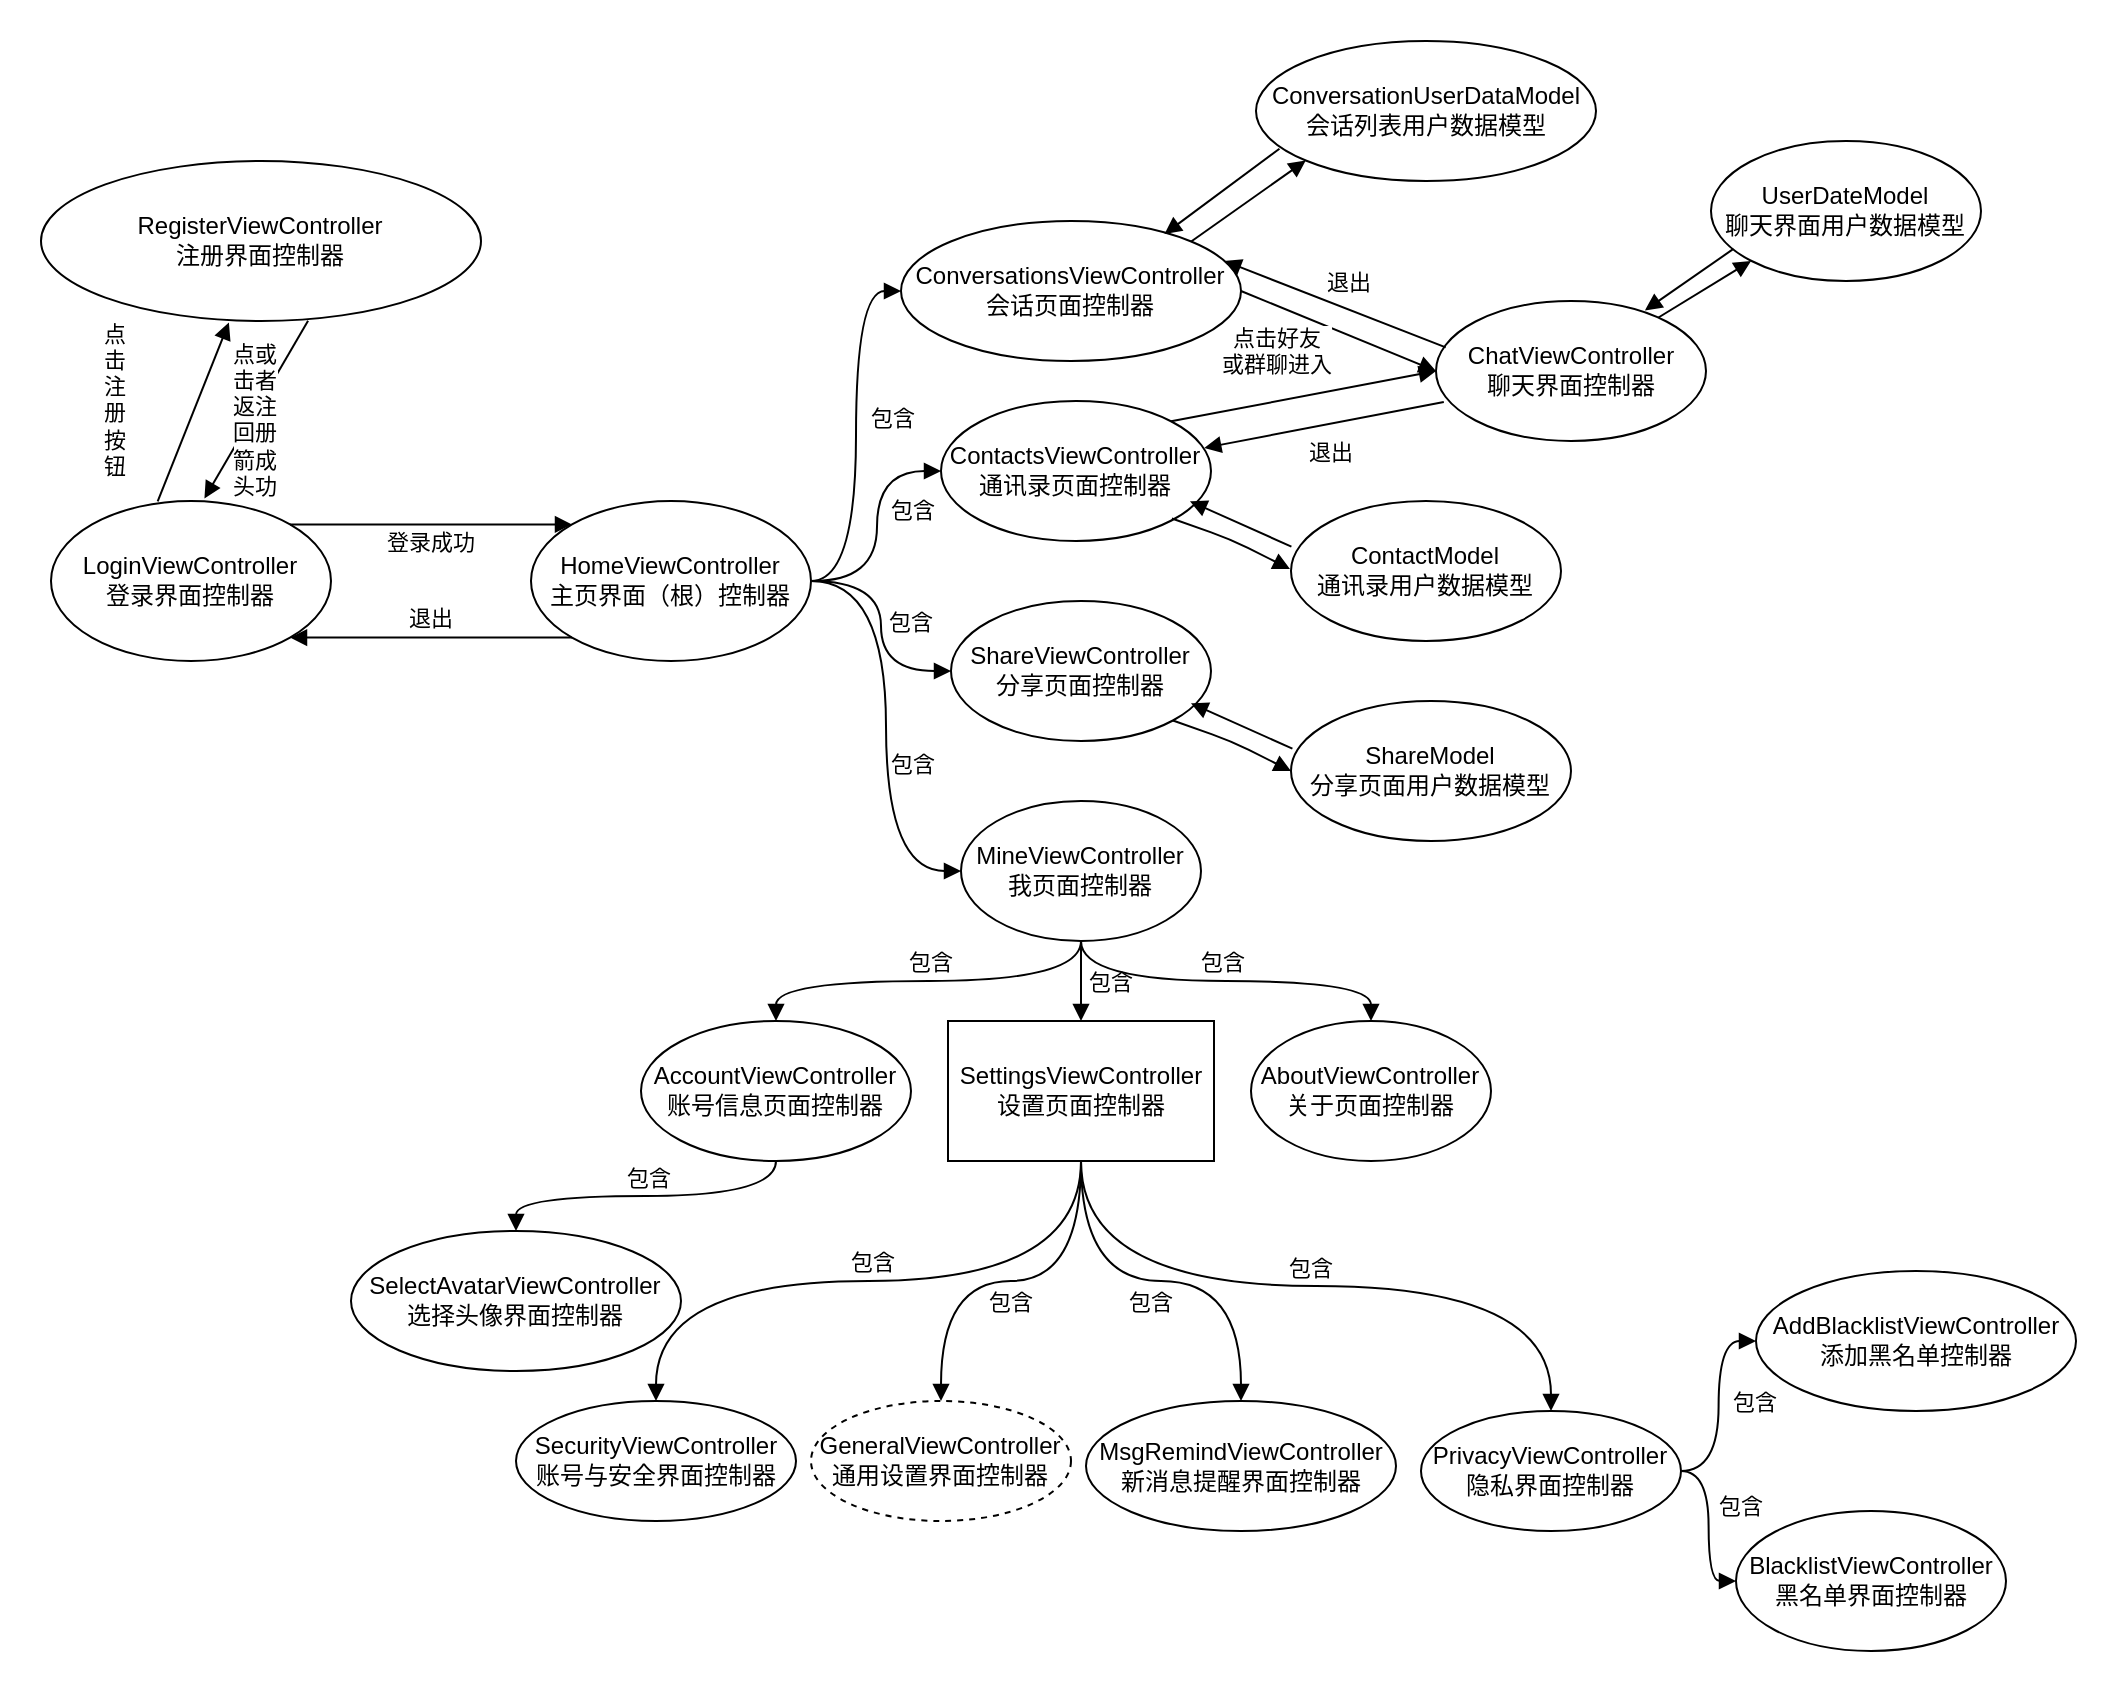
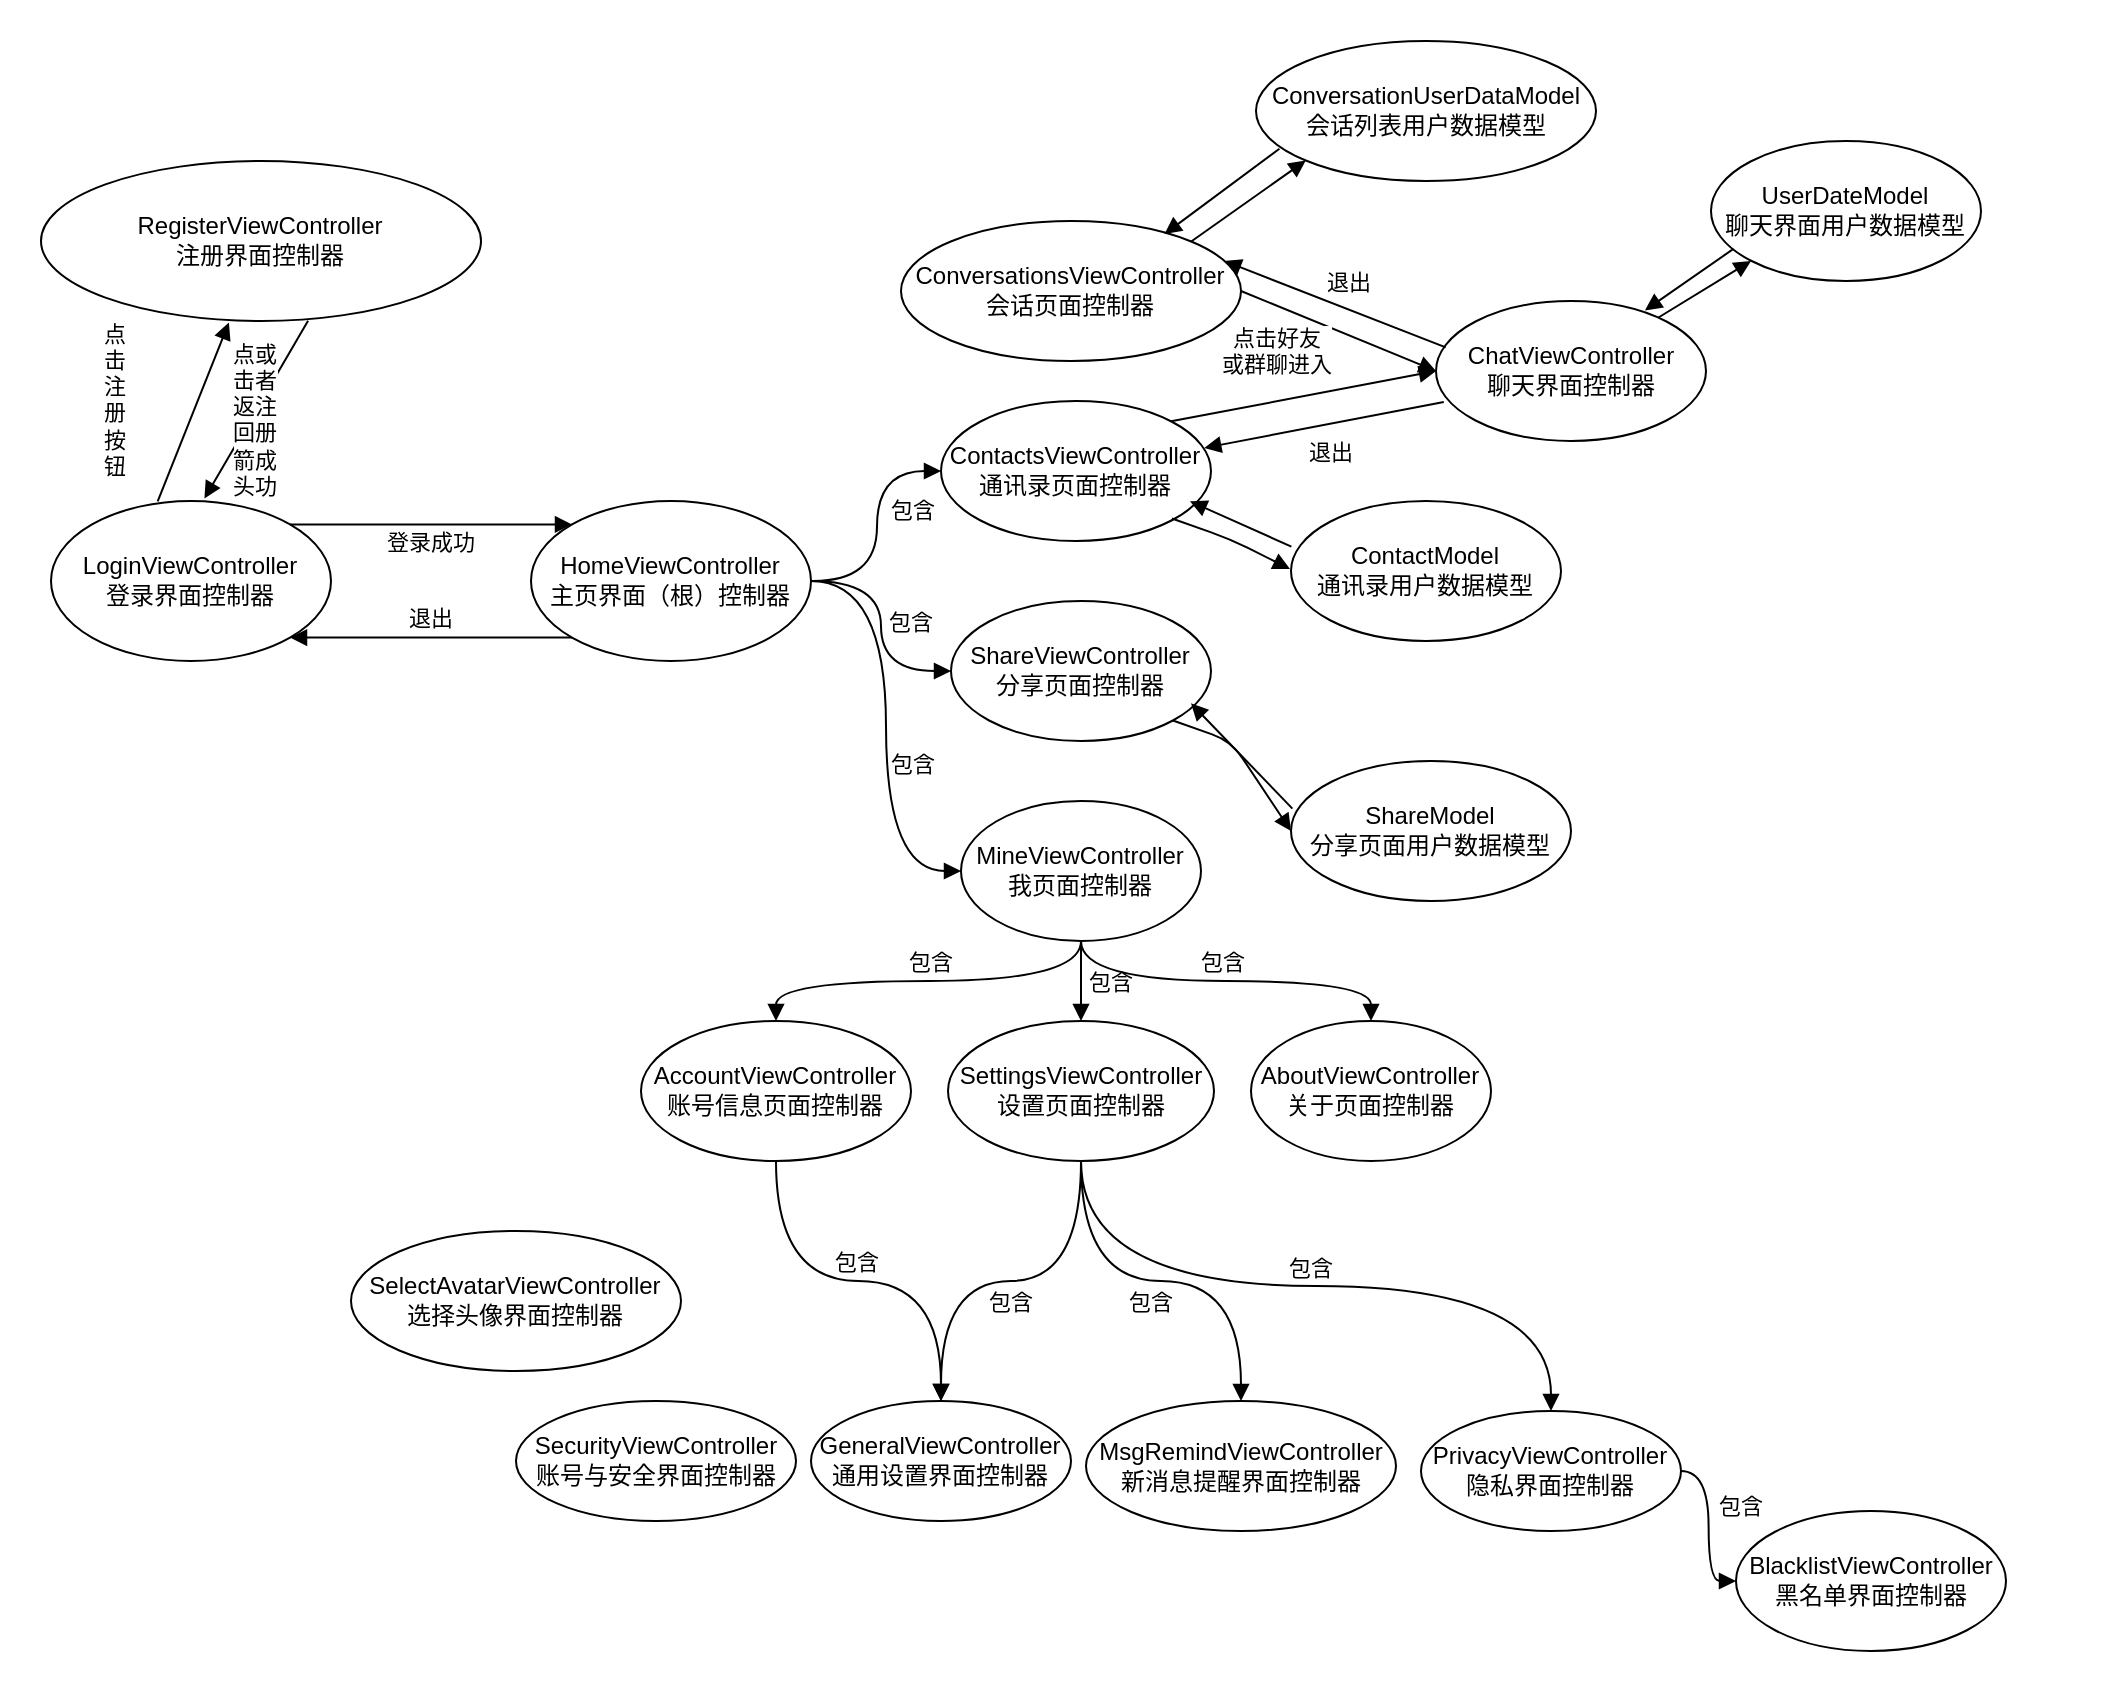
(856, 435) -> none
(1431, 771) -> (1431, 831)
(1081, 1091) -> (1081, 1091)
(650, 1196) -> (787, 1232)
(727, 1300) -> none
(1916, 1341) -> none
(1719, 1406) -> none
(941, 1461) -> (941, 1461)
